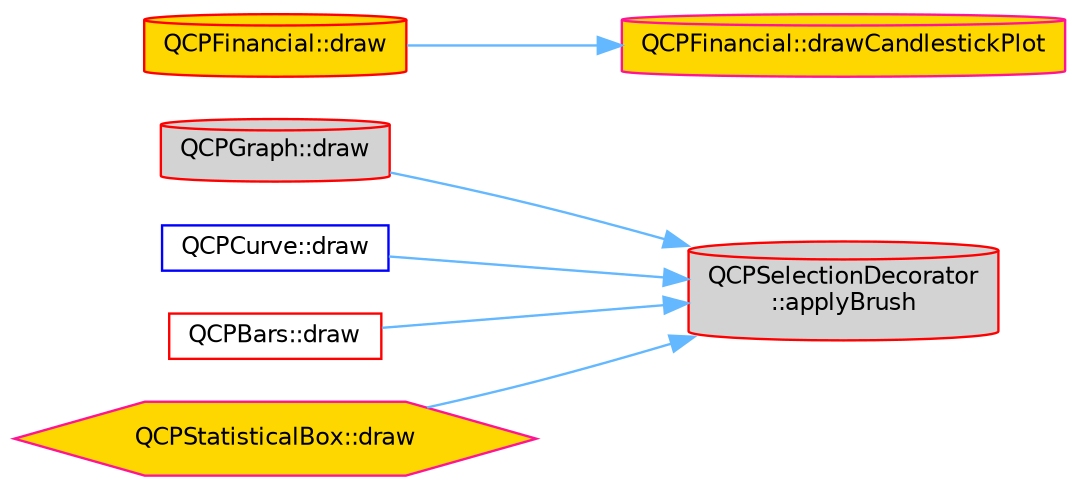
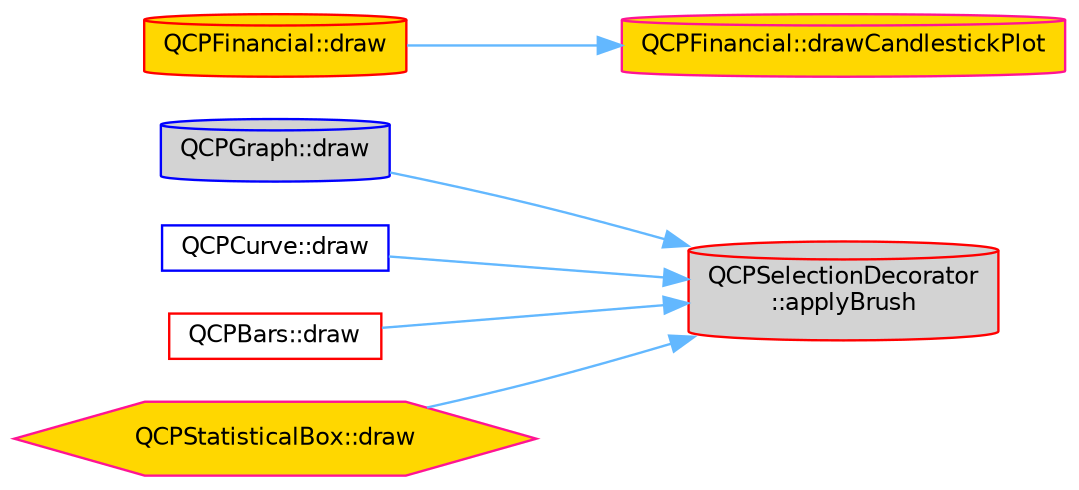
(275, 150) -> (275, 150)
